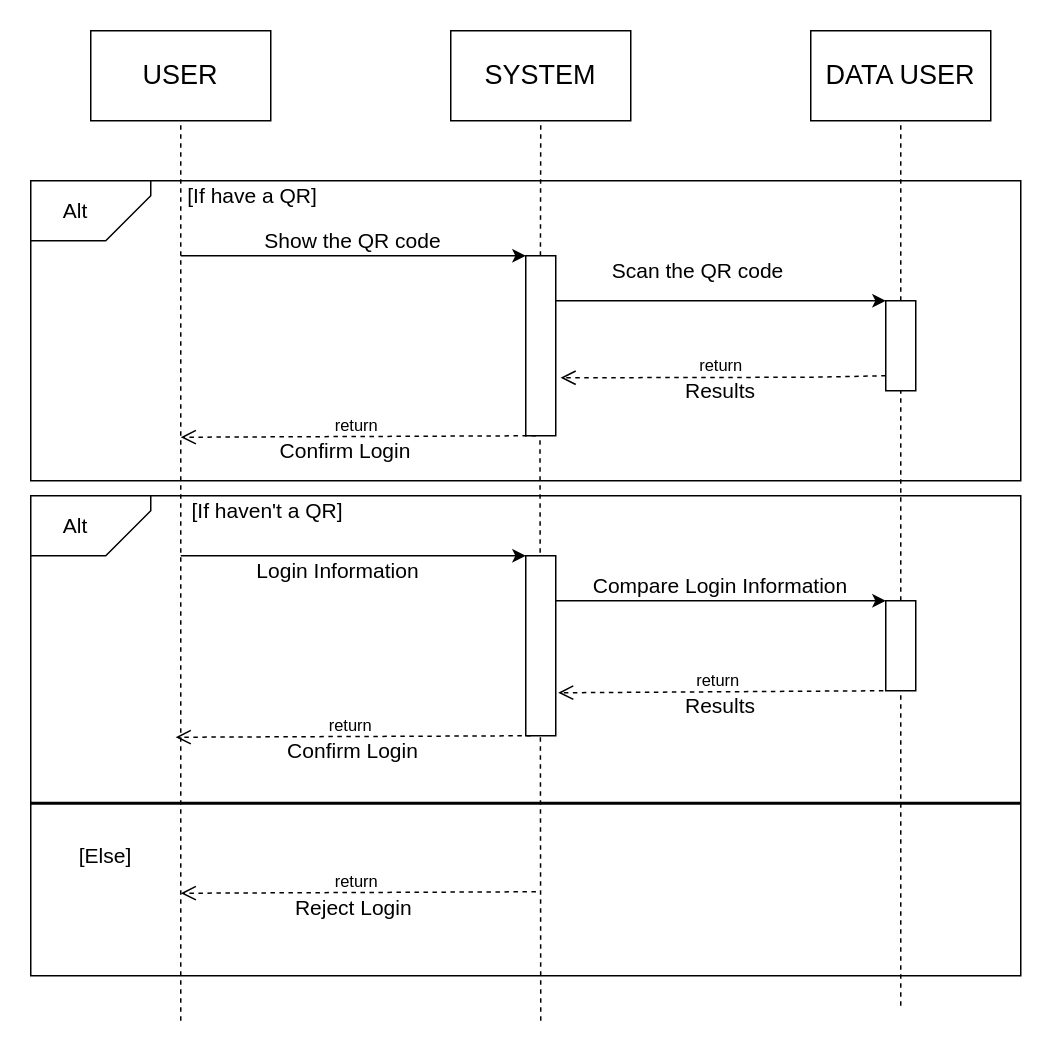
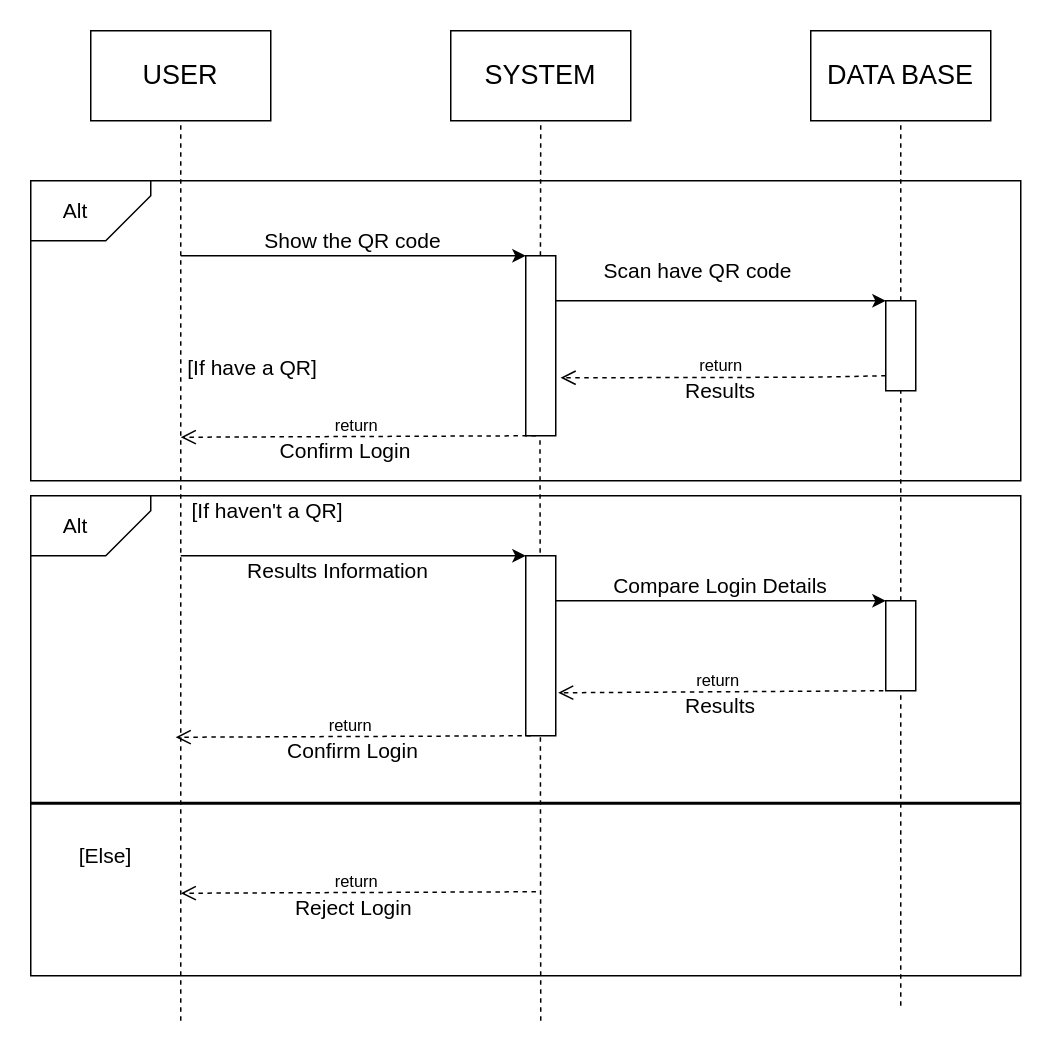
(901, 76) -> (901, 76)
(256, 196) -> (256, 368)
(698, 271) -> (698, 271)
(338, 571) -> (338, 571)
(721, 586) -> (721, 586)
